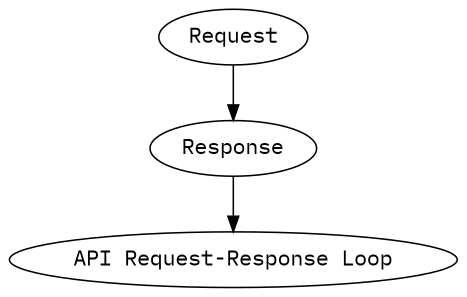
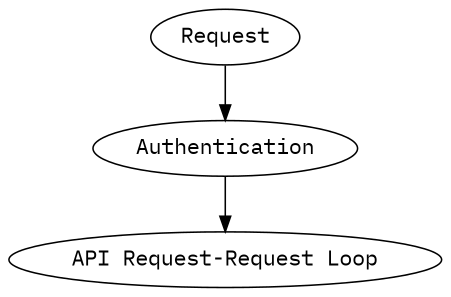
(233, 148) -> (225, 148)
(233, 260) -> (225, 260)
